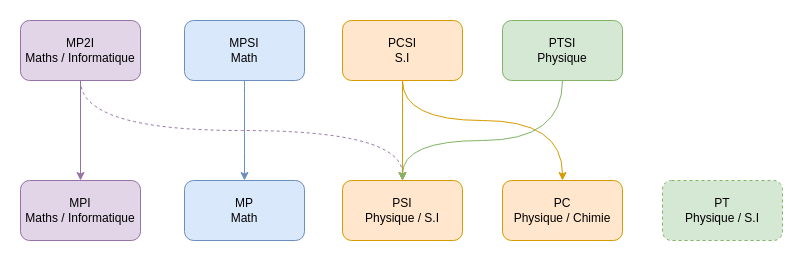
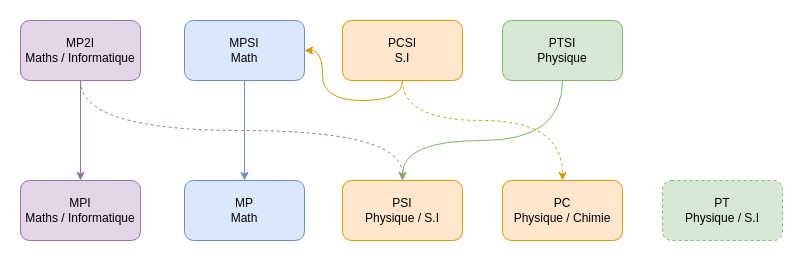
(492, 121) -> (492, 121)
(403, 127) -> (344, 99)
